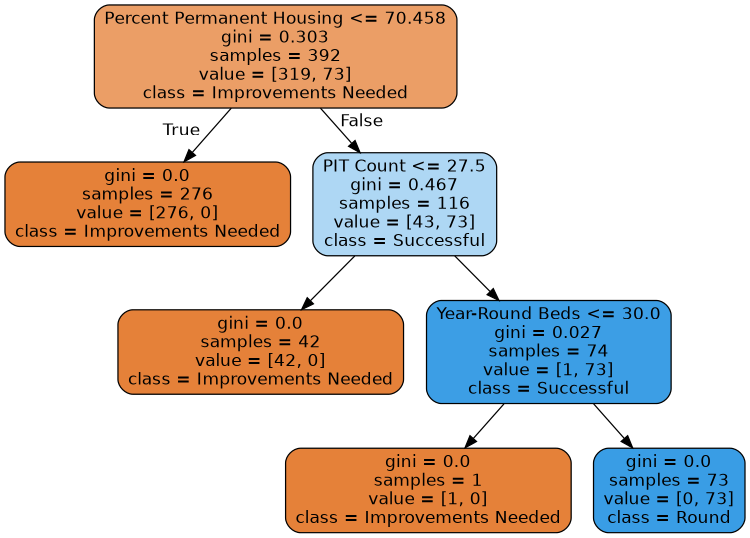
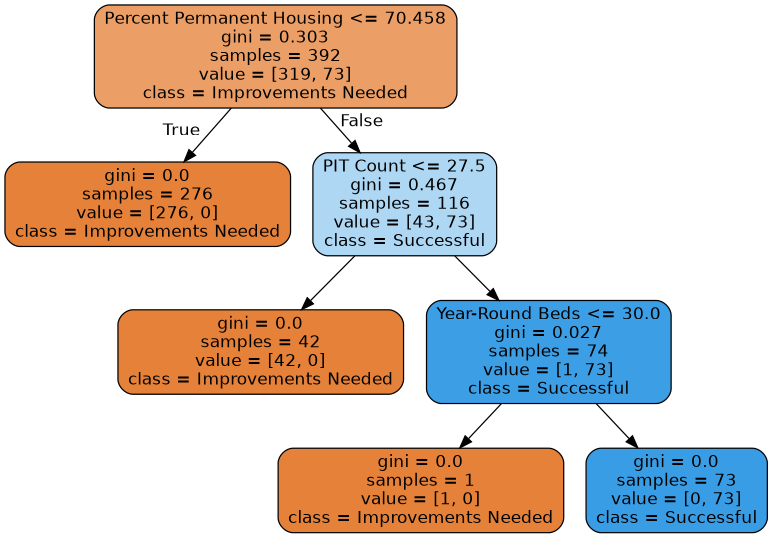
(669, 490) -> (677, 490)
